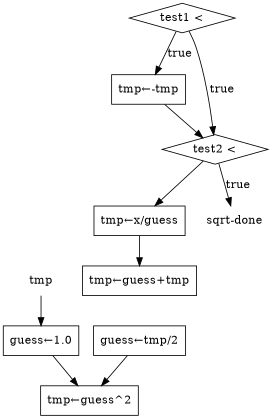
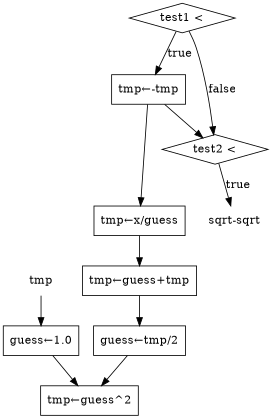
(222, 89) -> (222, 89)
(182, 180) -> (144, 151)
(235, 221) -> (235, 221)
none -> (140, 307)
